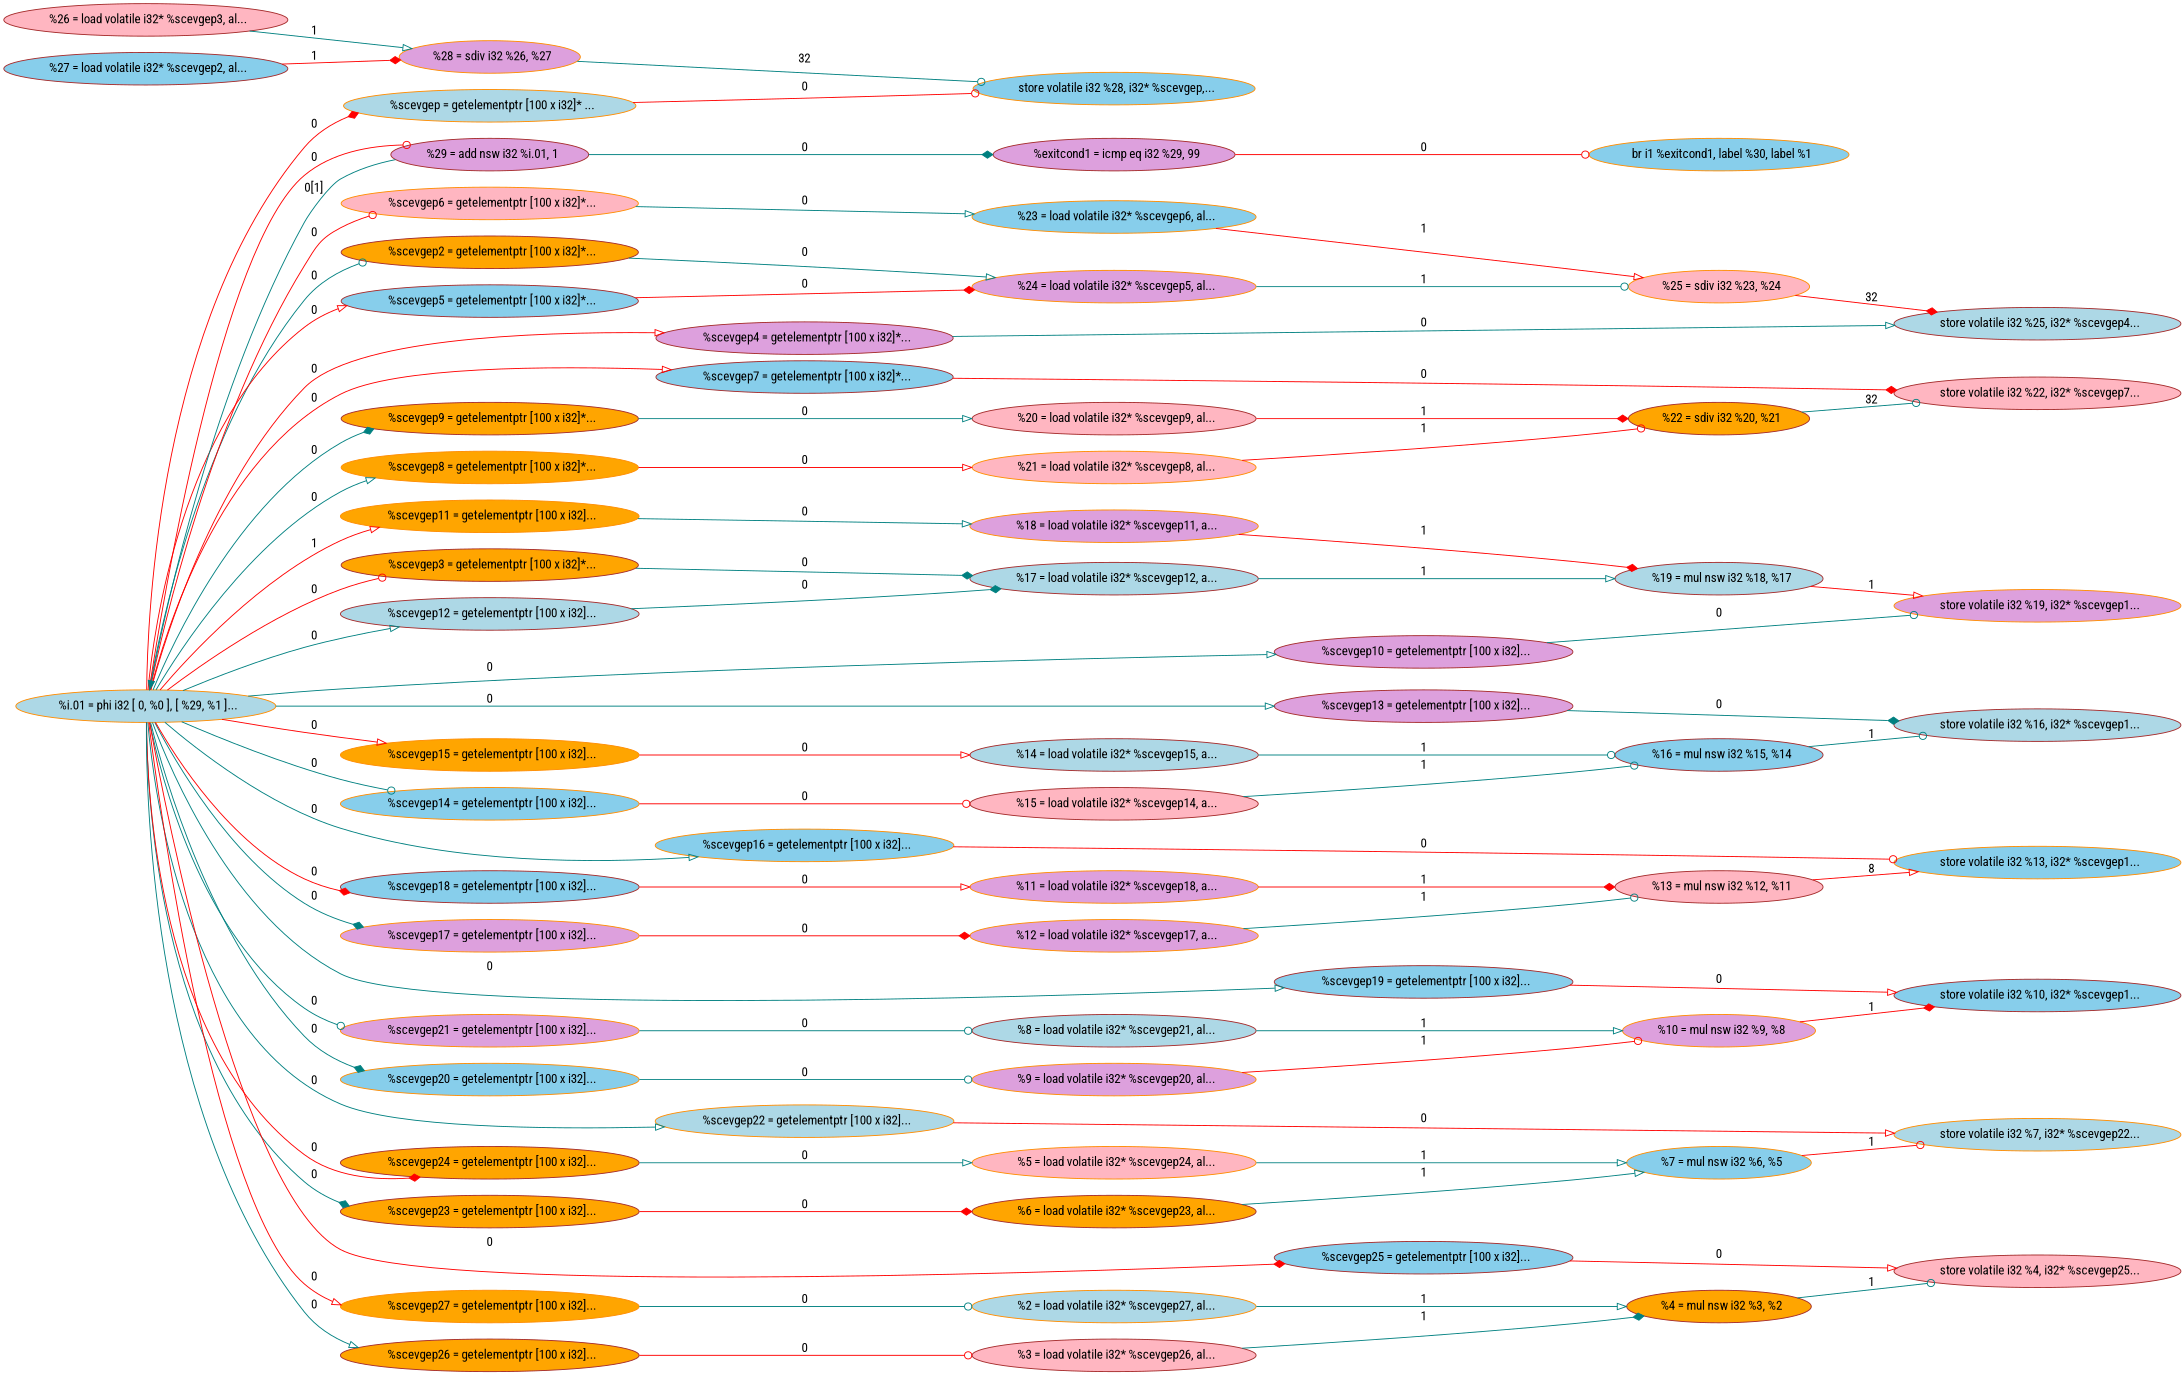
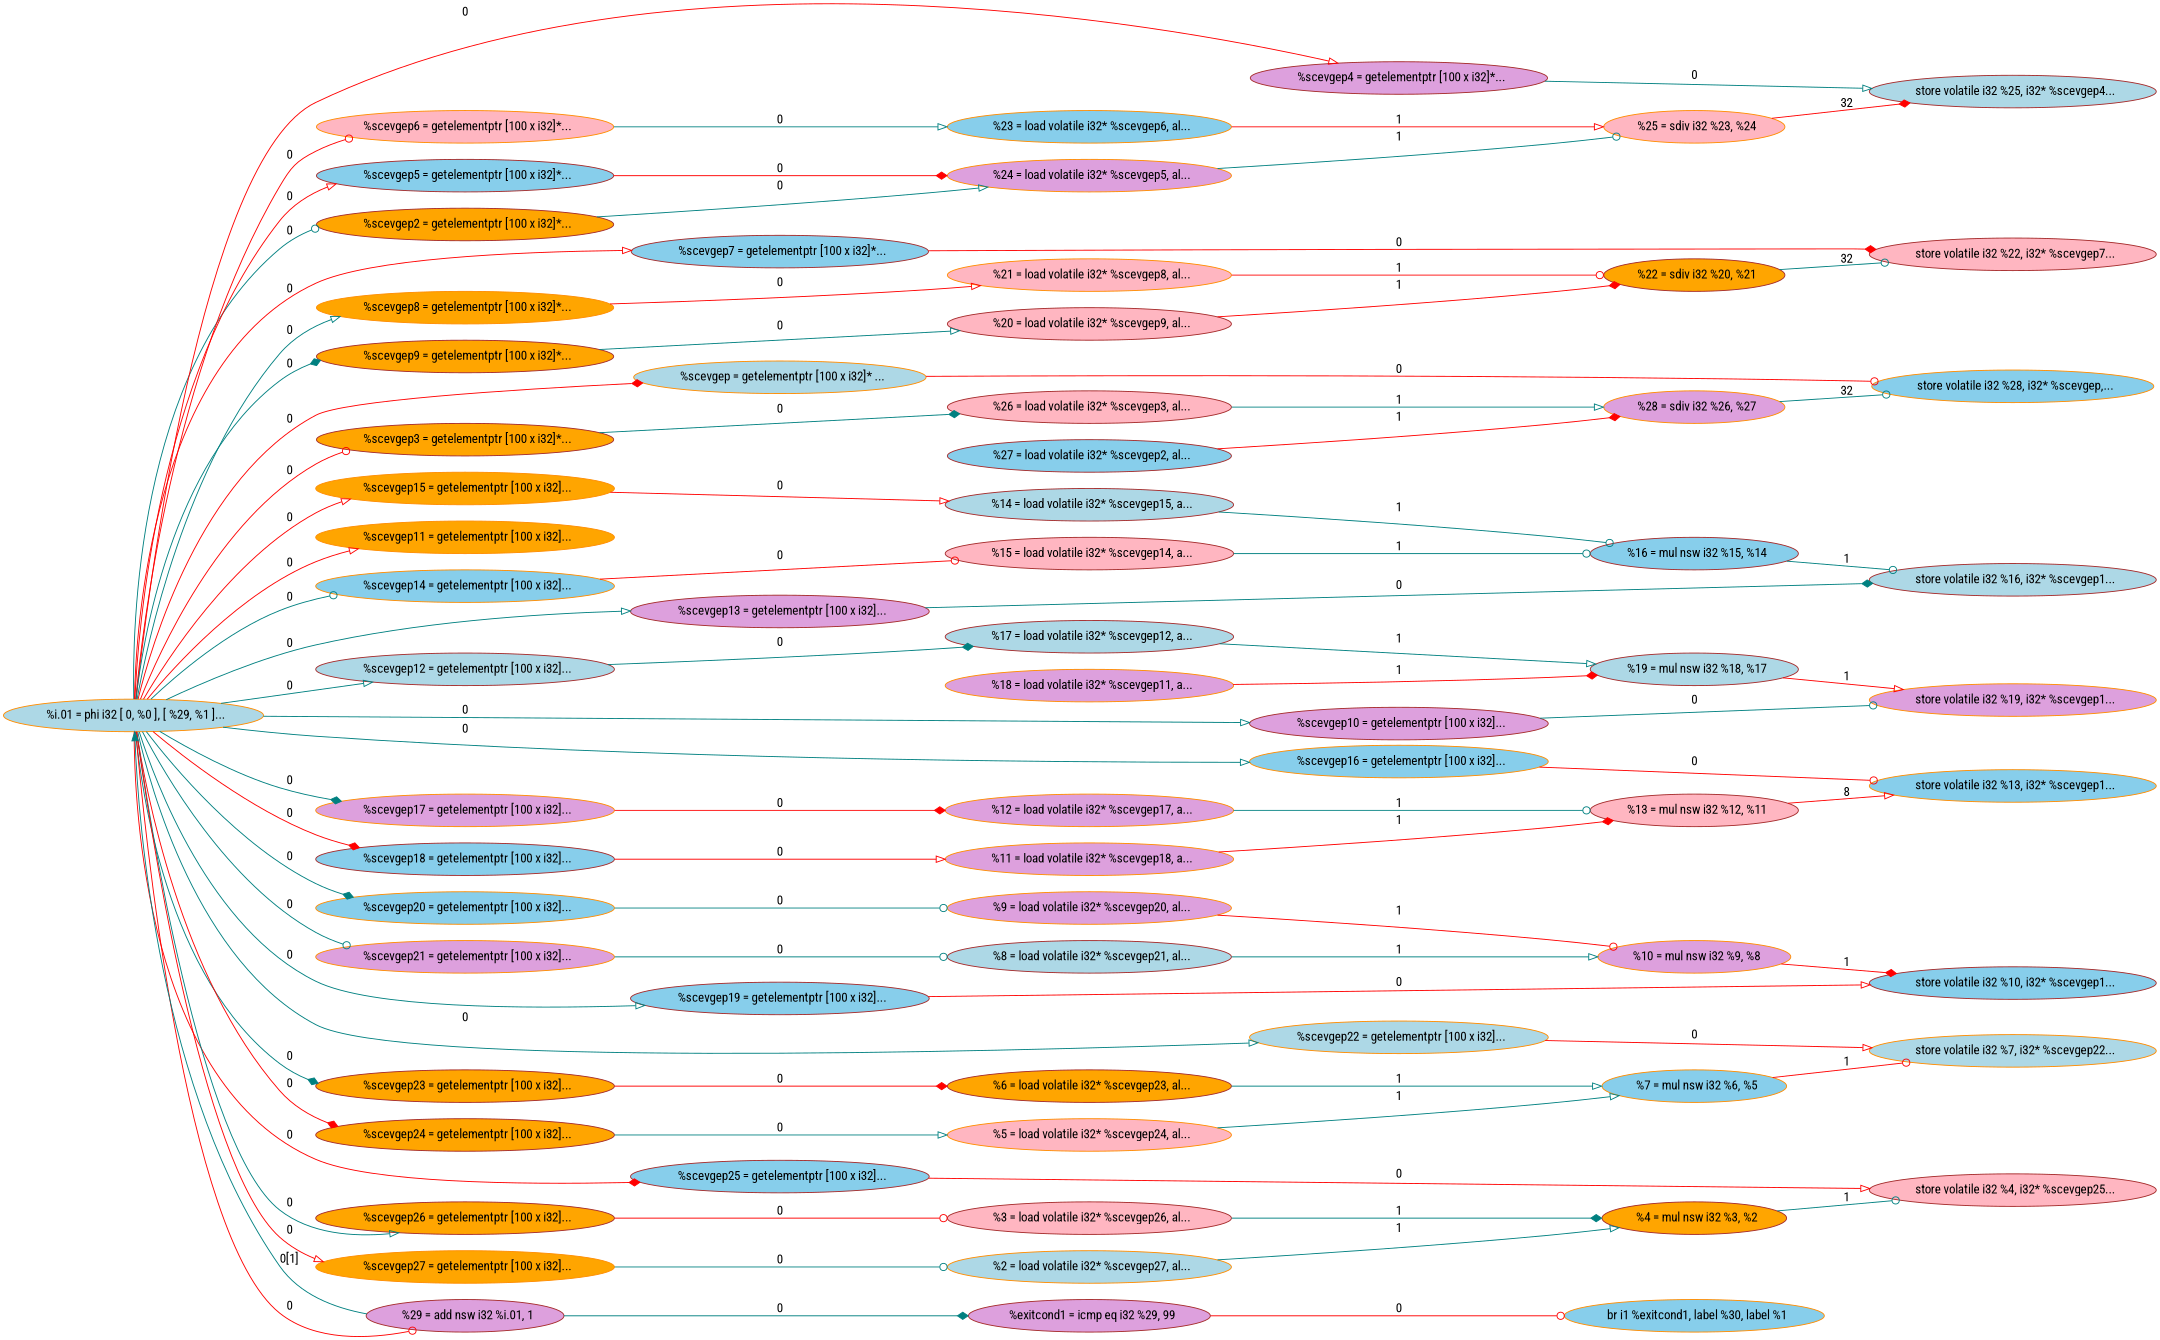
(800, 521) -> none
(314, 544) -> (290, 563)
(799, 572) -> (774, 423)
